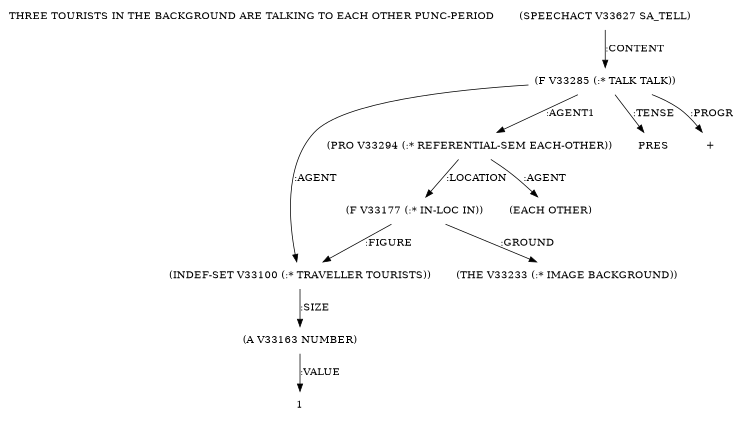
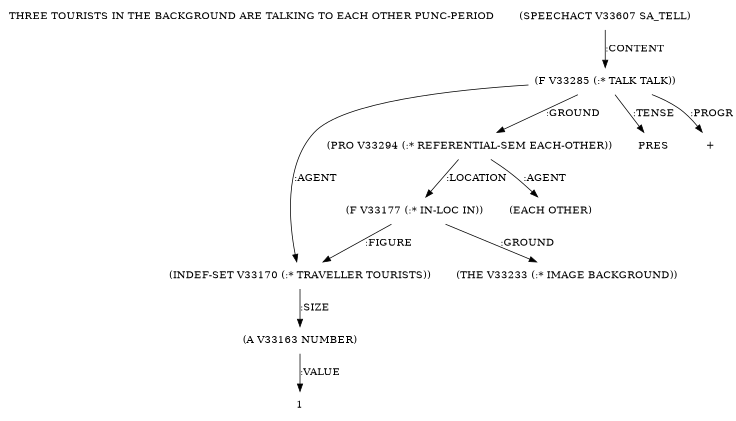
(605, 16) -> (605, 16)
(571, 114) -> (573, 114)
(300, 275) -> (300, 275)
